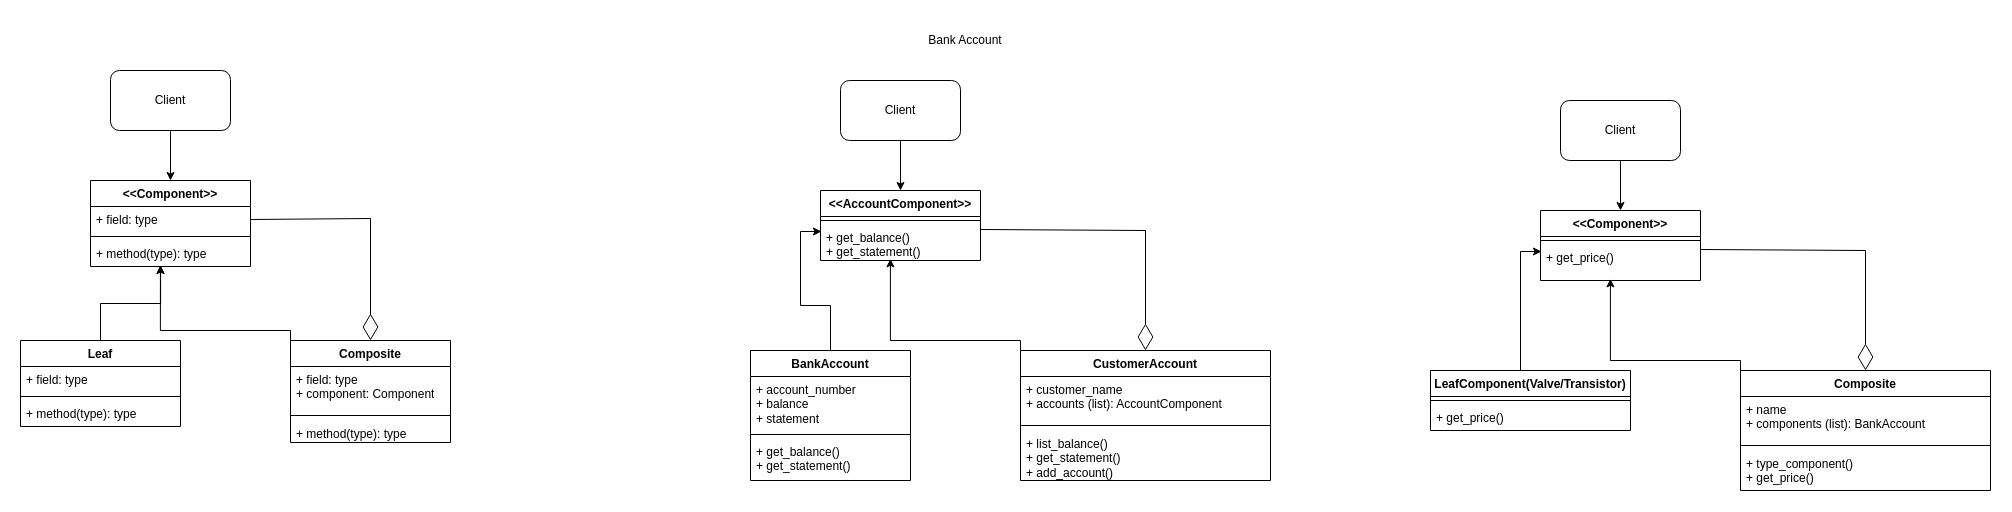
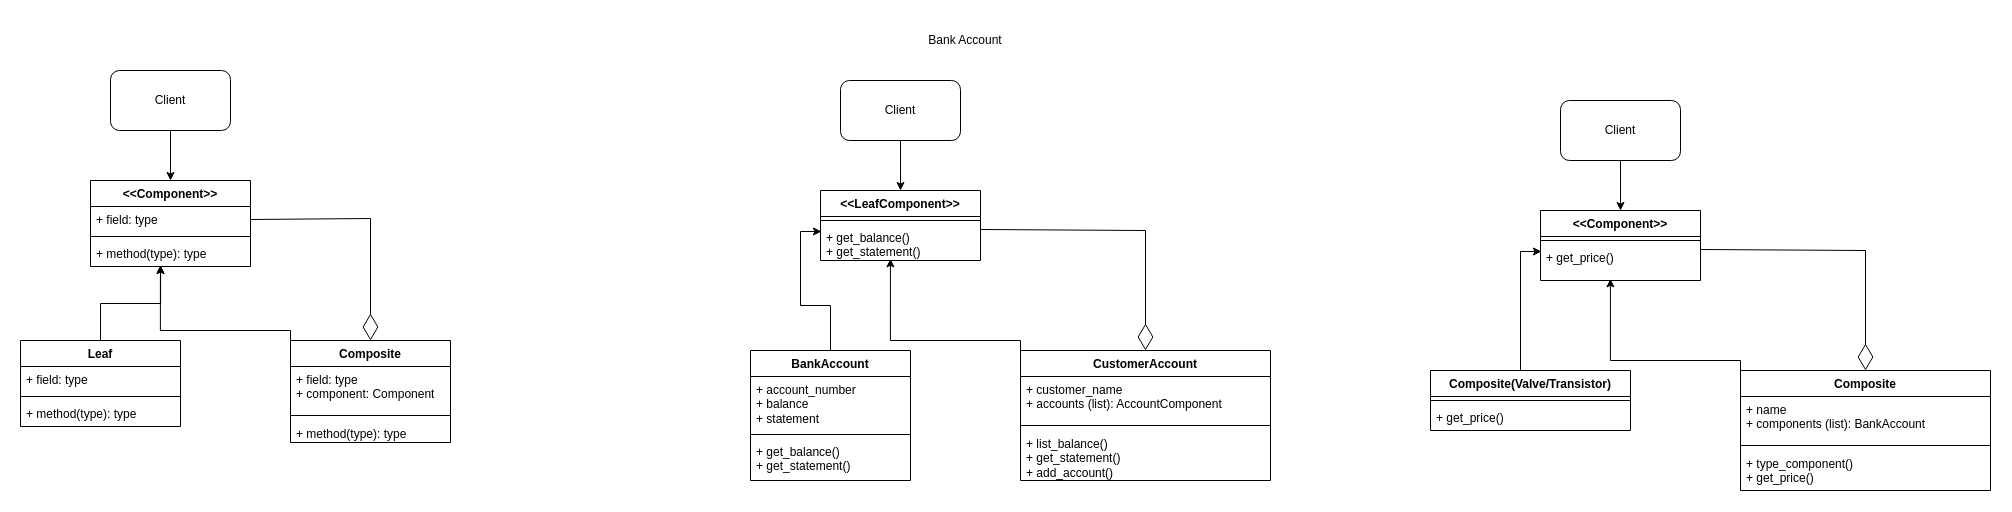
(901, 205) -> (901, 205)
(1531, 392) -> (1531, 385)
